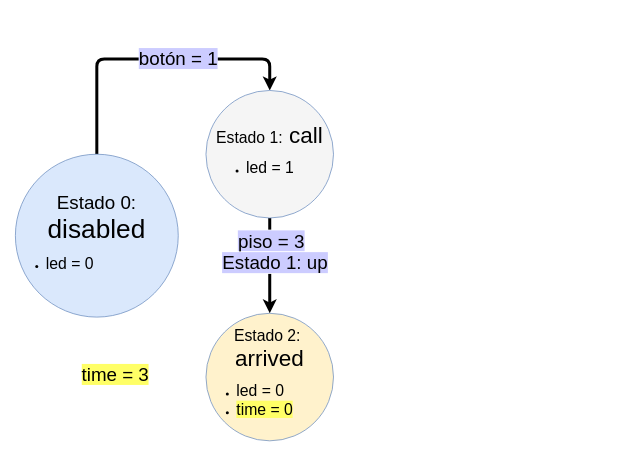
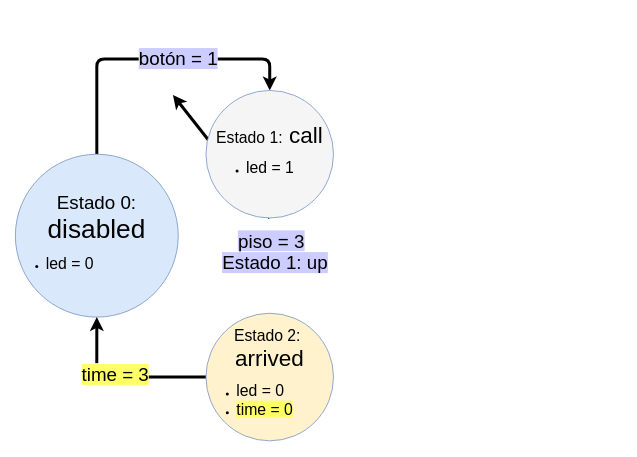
(270, 288) -> (193, 121)
none -> (177, 377)
